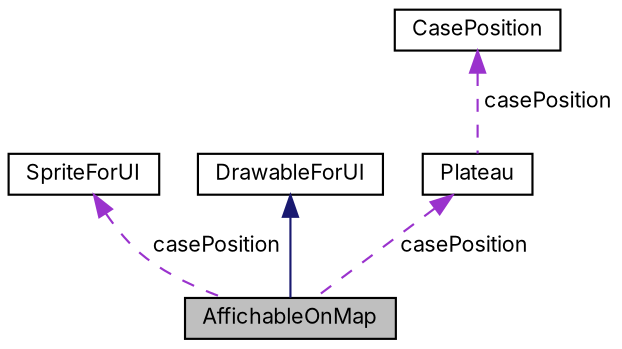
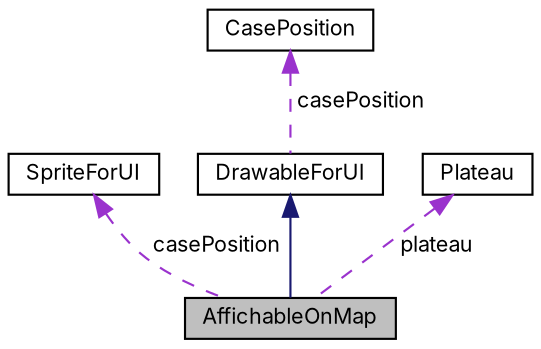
(478, 113) -> (290, 113)
(461, 246) -> (434, 246)
